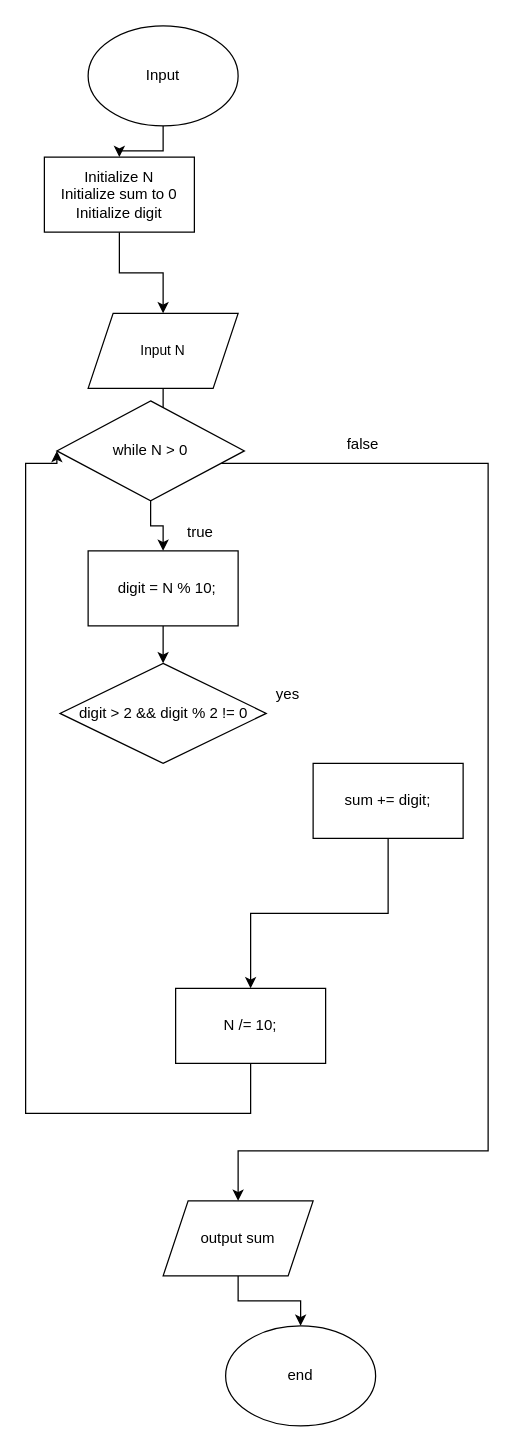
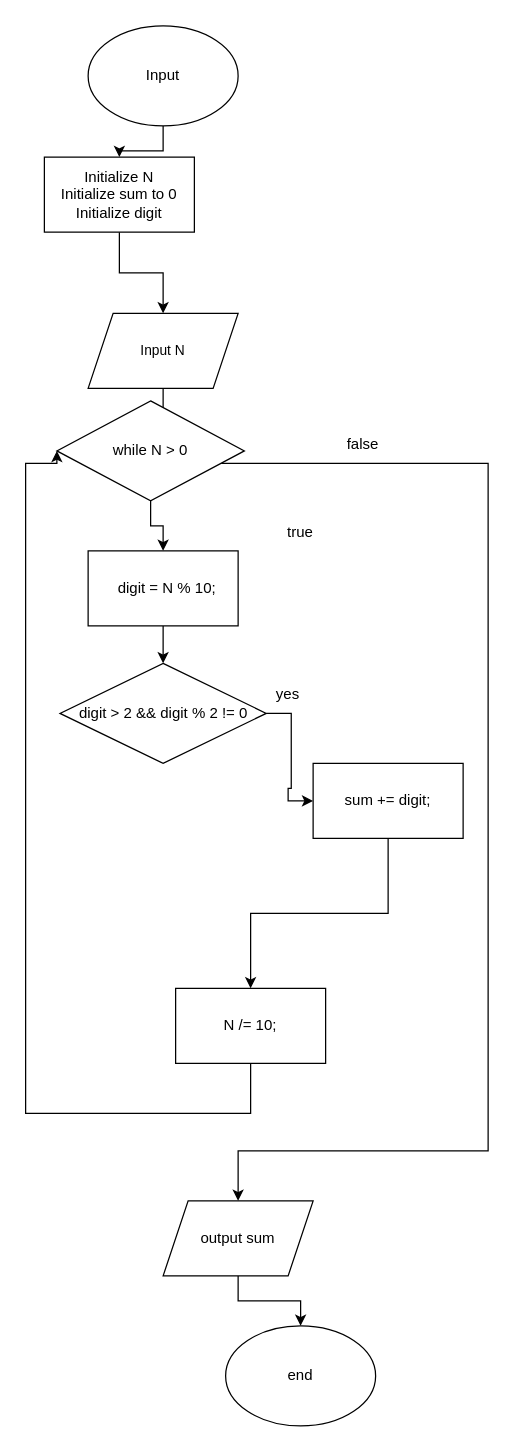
(201, 532) -> (301, 532)
none -> (291, 754)
